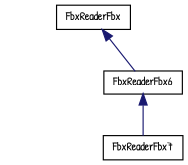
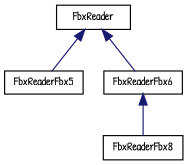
(93, 17) -> (93, 17)
none -> (44, 83)
(143, 148) -> (143, 148)
